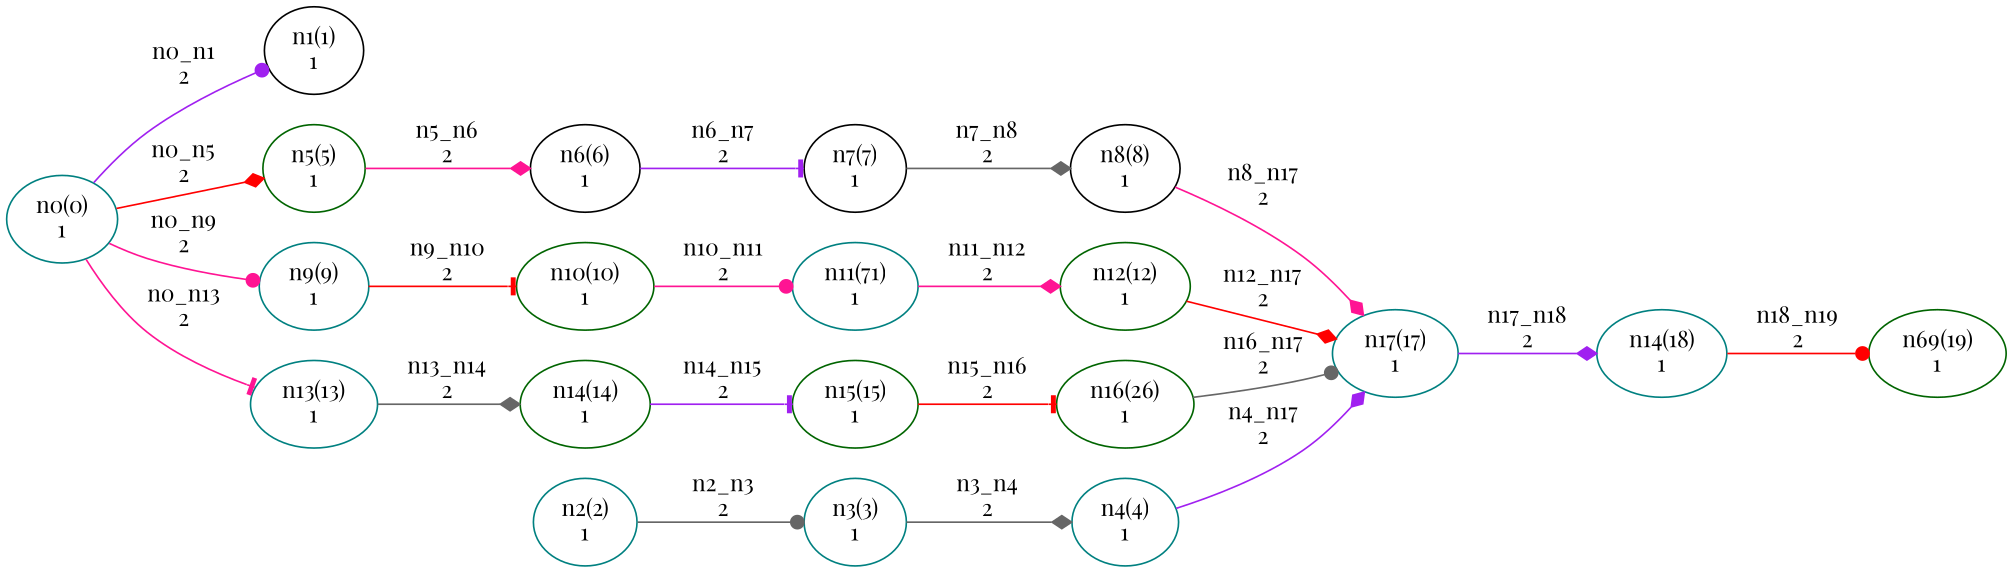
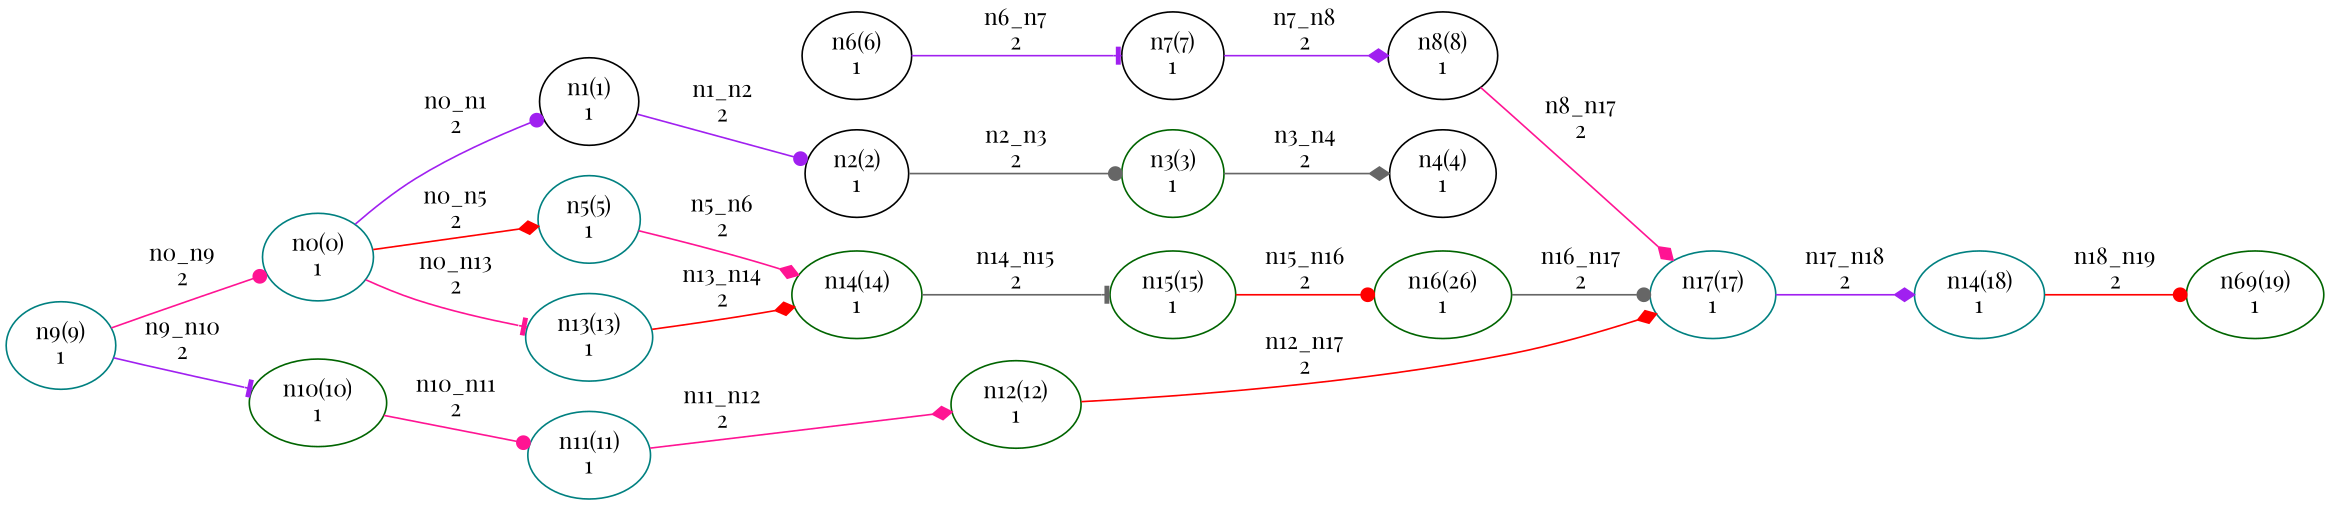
none -> (716, 136)
(314, 168) -> (589, 219)
(438, 168) -> (709, 249)
(979, 168) -> (1296, 56)
(176, 266) -> (182, 303)
(438, 286) -> (179, 373)
(855, 286) -> (589, 455)
(439, 404) -> (714, 321)
(717, 404) -> (1012, 295)
(983, 404) -> (1298, 295)
(1271, 470) -> none
(585, 522) -> (857, 174)
(855, 522) -> (1173, 174)
(1125, 522) -> (1443, 174)
